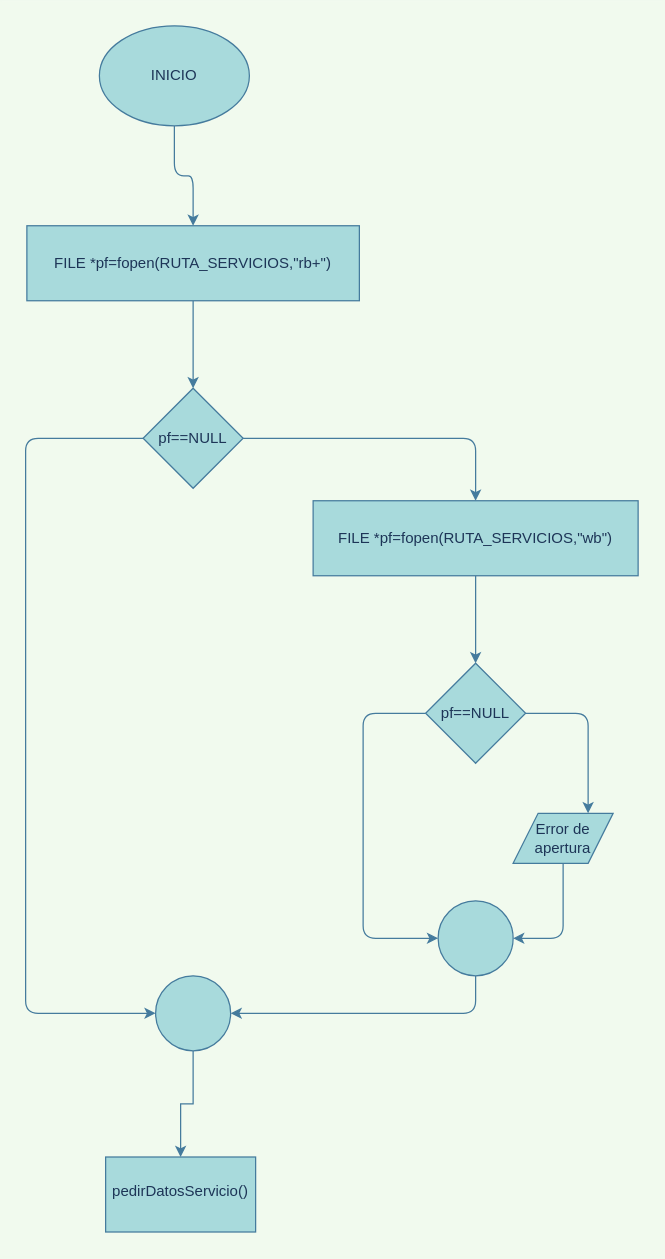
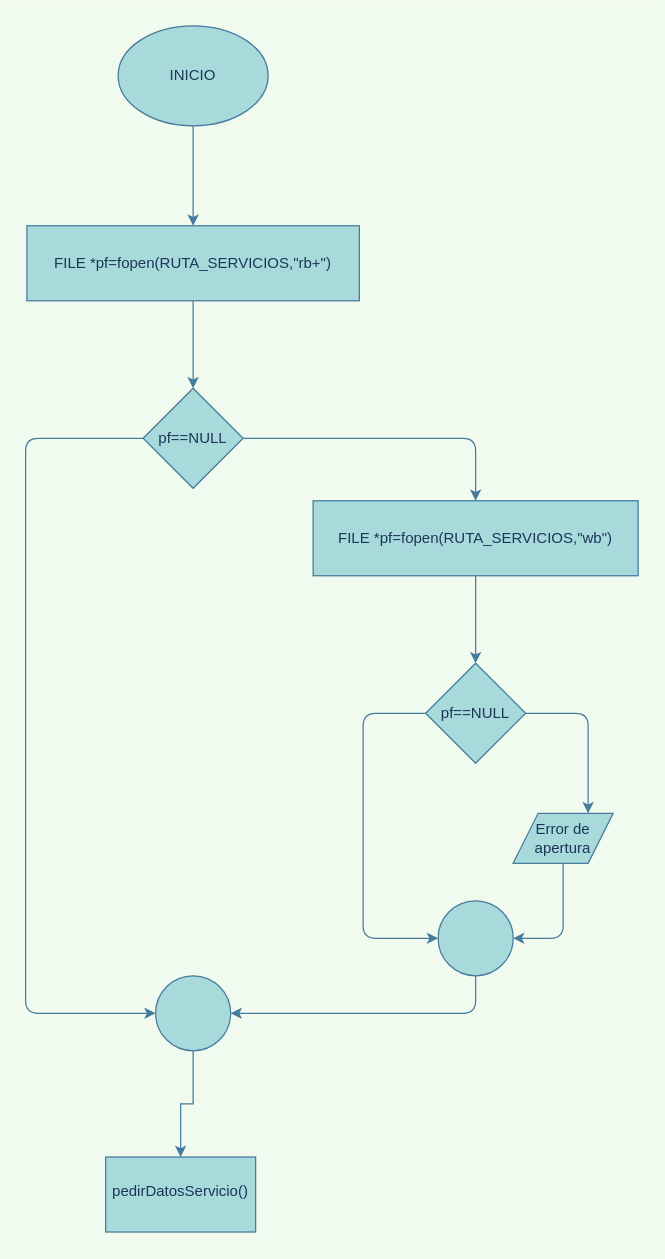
(174, 76) -> (193, 76)
